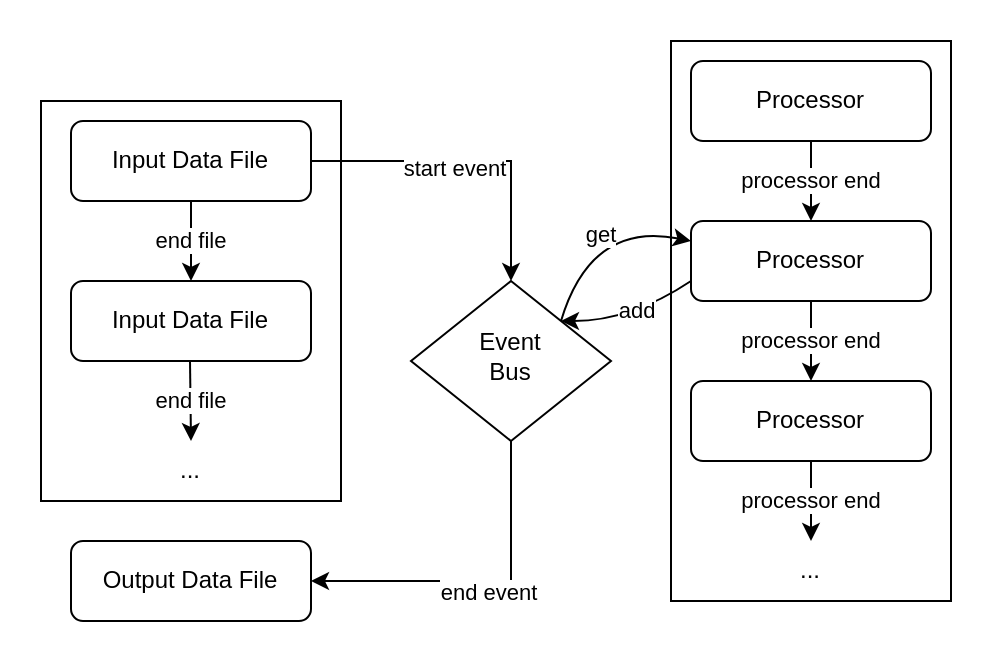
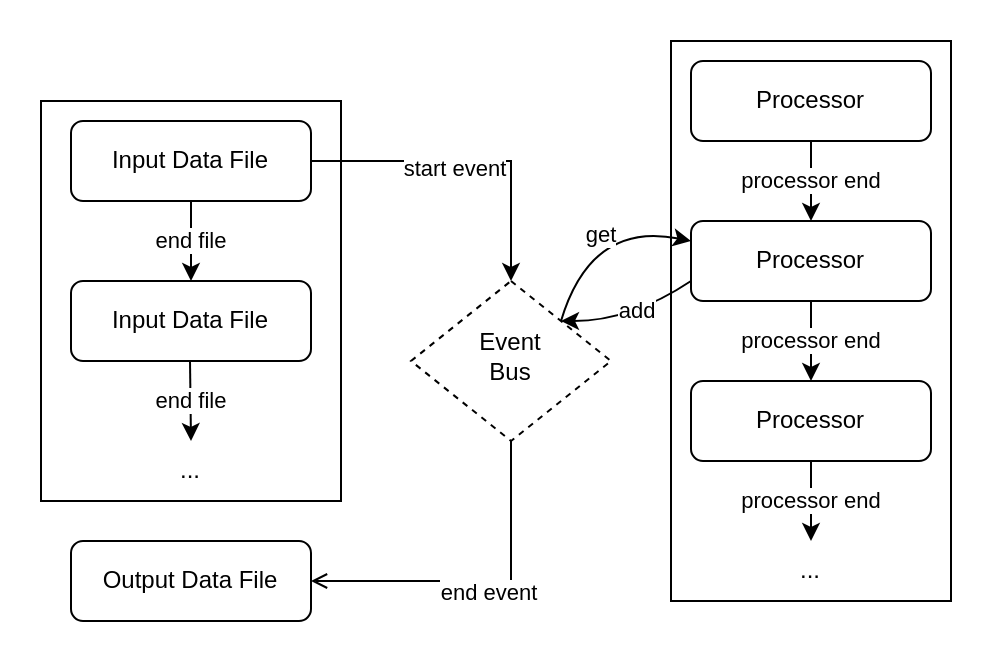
(511, 361) -> (511, 361)
(326, 581) -> (322, 581)
